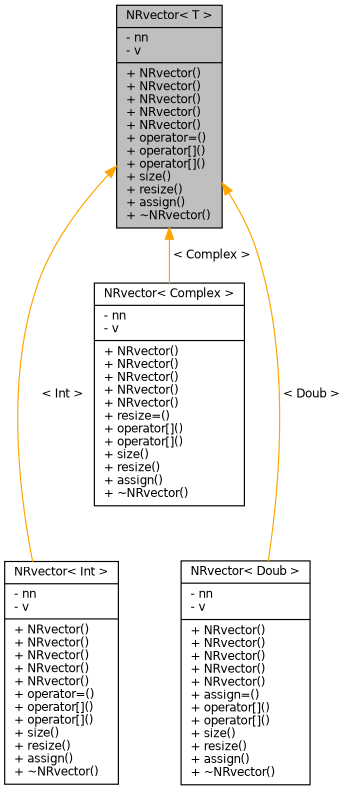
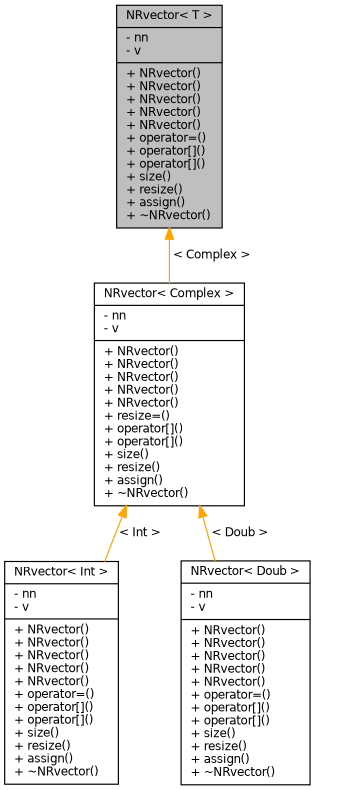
(21, 357) -> (113, 539)
(278, 373) -> (209, 539)
(225, 695) -> (231, 695)
